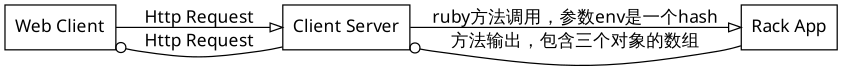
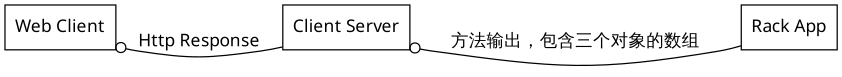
(193, 27) -> none
(569, 27) -> none
(199, 42) -> (199, 42)
